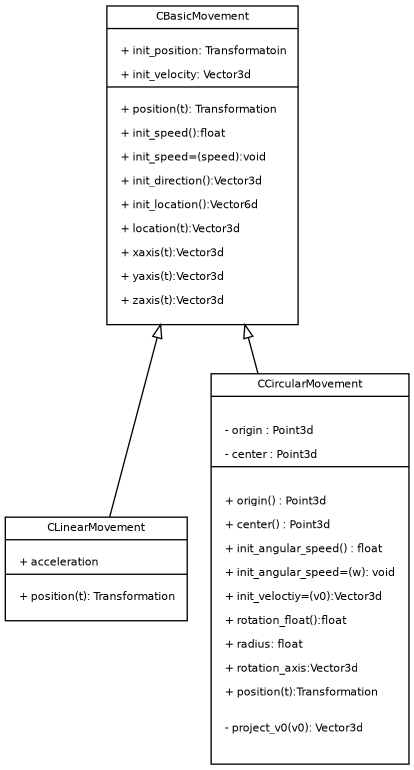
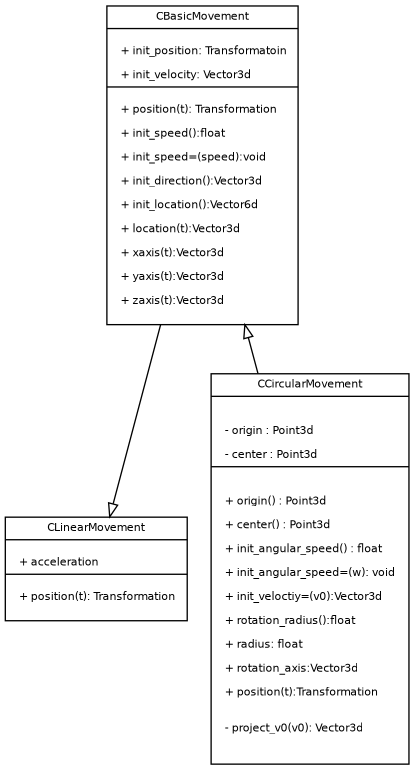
(133, 427) -> (137, 414)
(284, 621) -> (289, 621)
